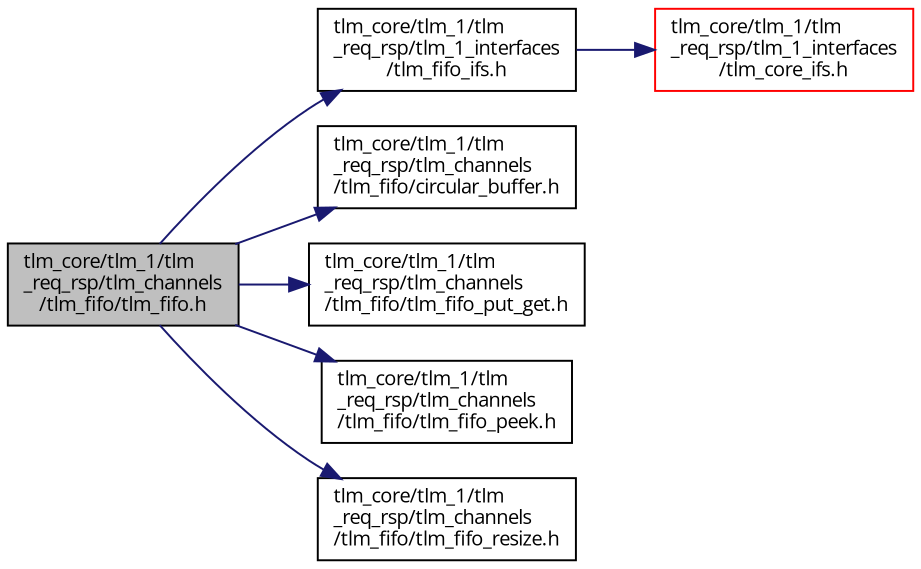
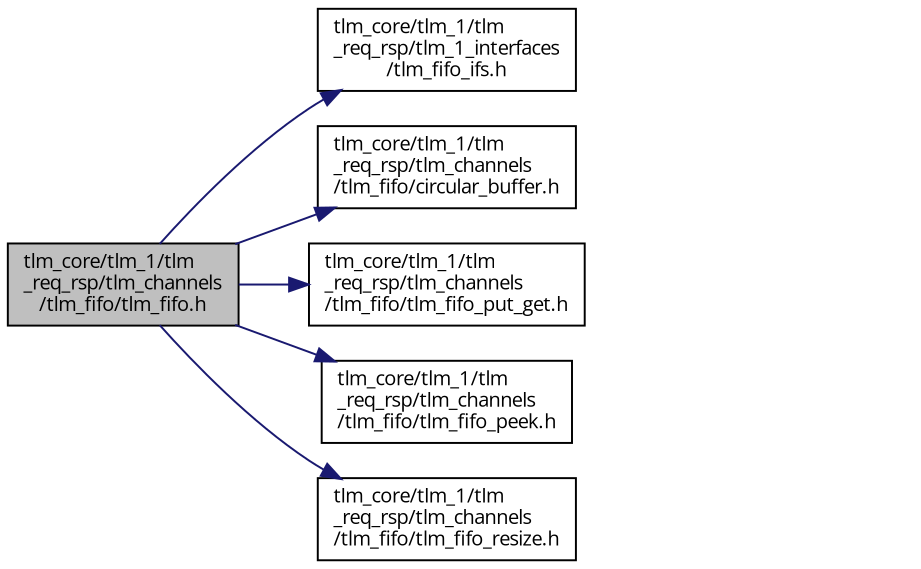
(784, 50) -> none
